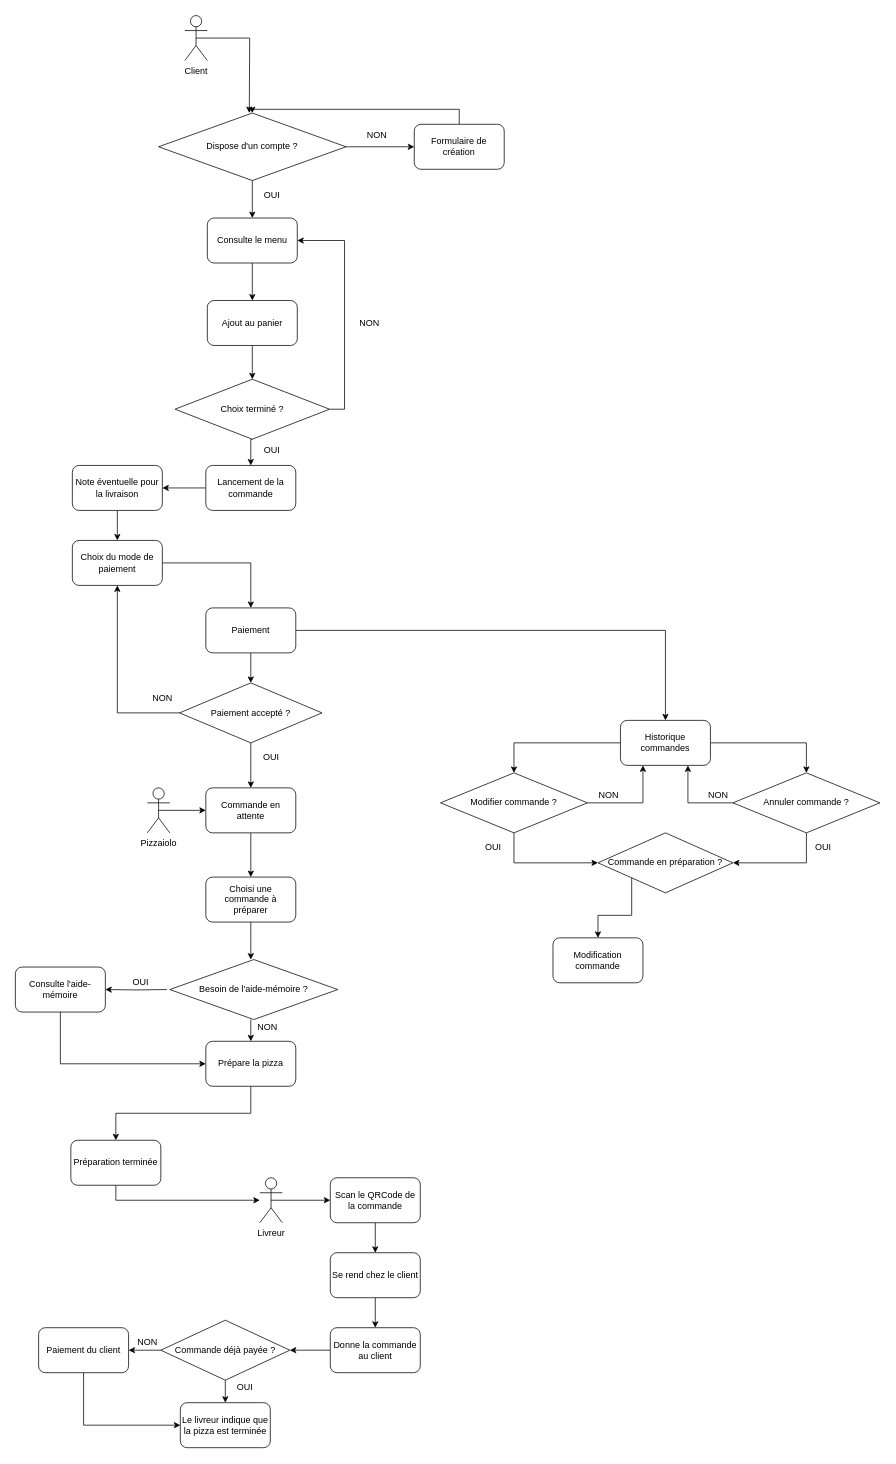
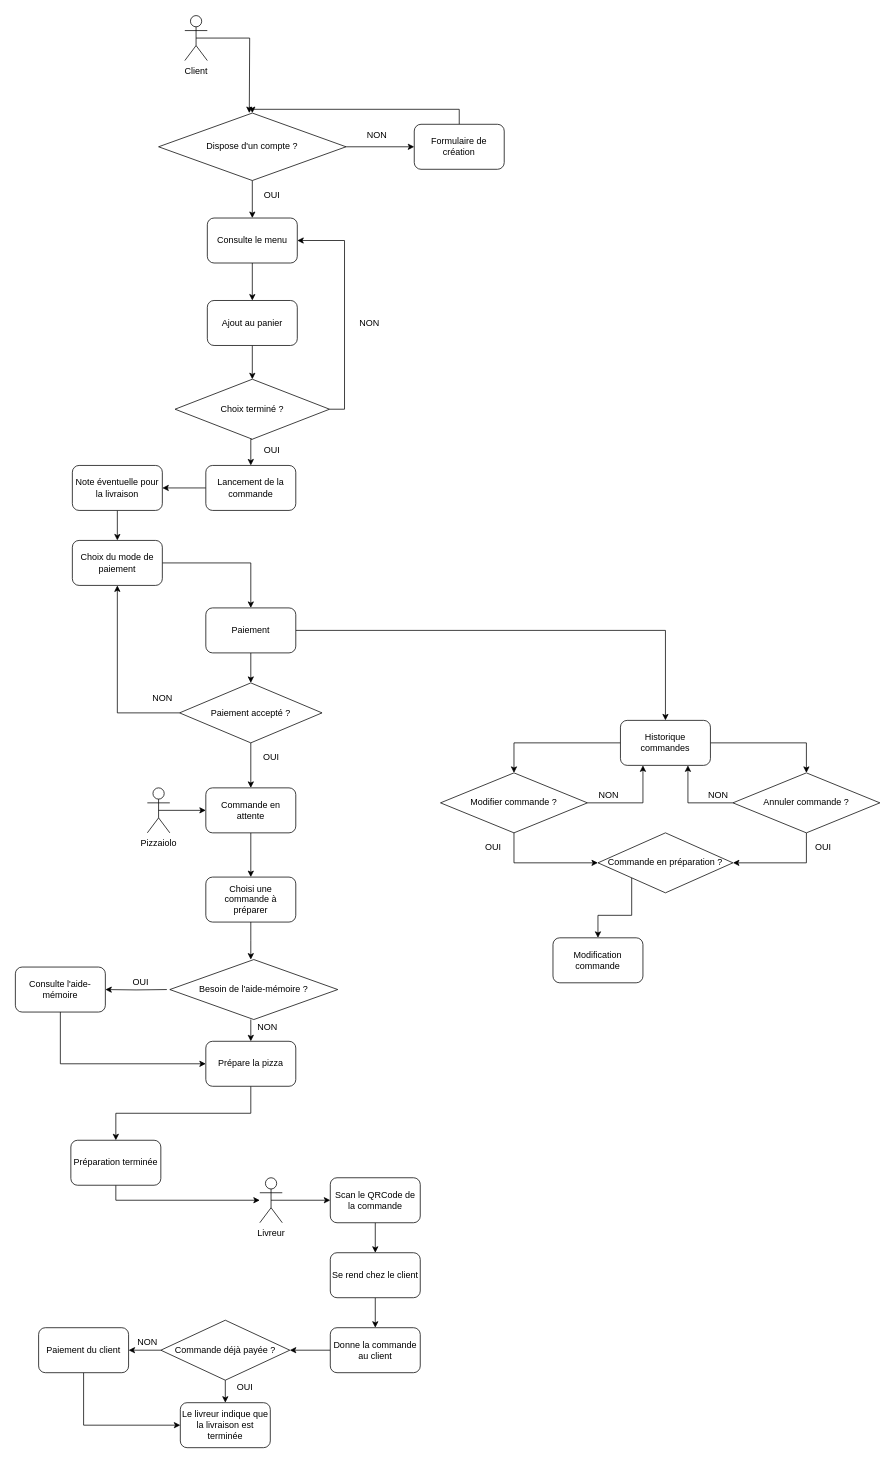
(225, 1425) -> (225, 1425)
